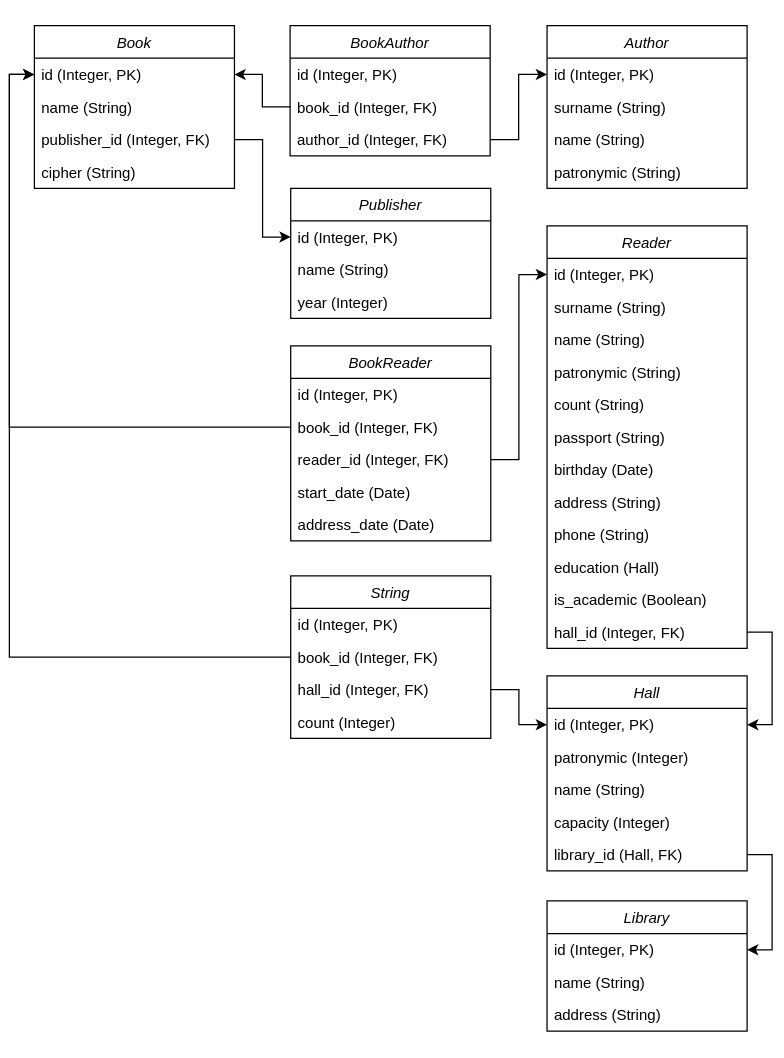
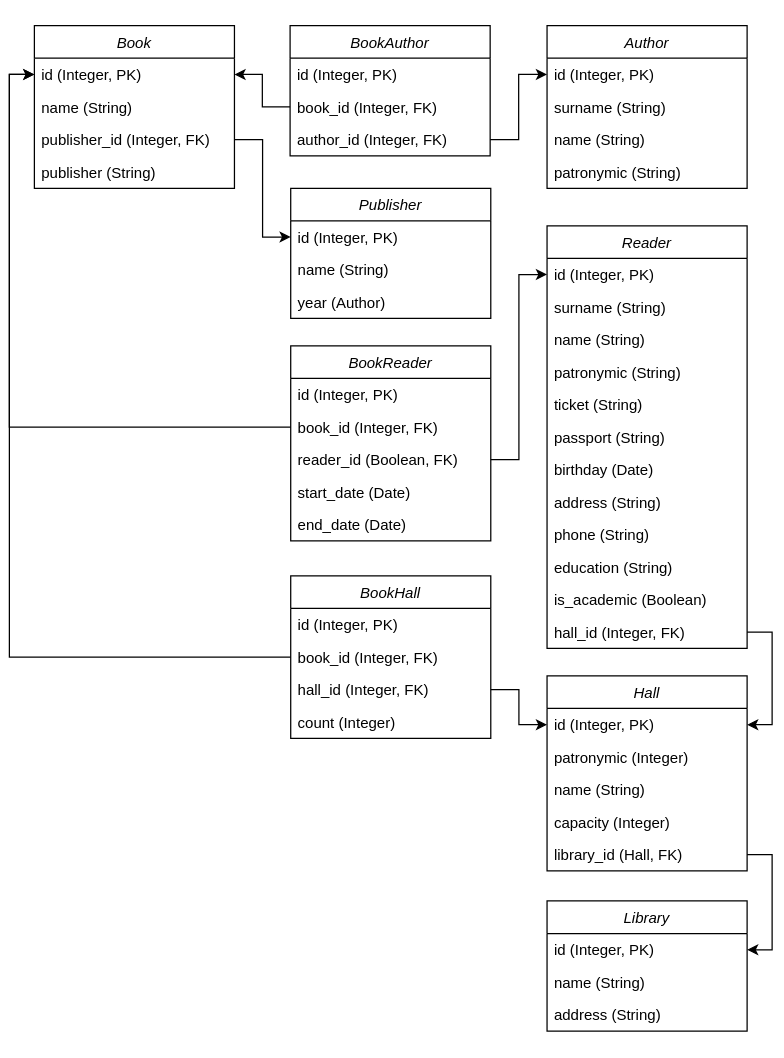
(100, 173) -> (111, 173)
(356, 303) -> (352, 303)
(611, 405) -> (613, 405)
(388, 460) -> (386, 460)
(375, 525) -> (359, 525)
(615, 568) -> (625, 568)
(390, 593) -> (390, 593)
